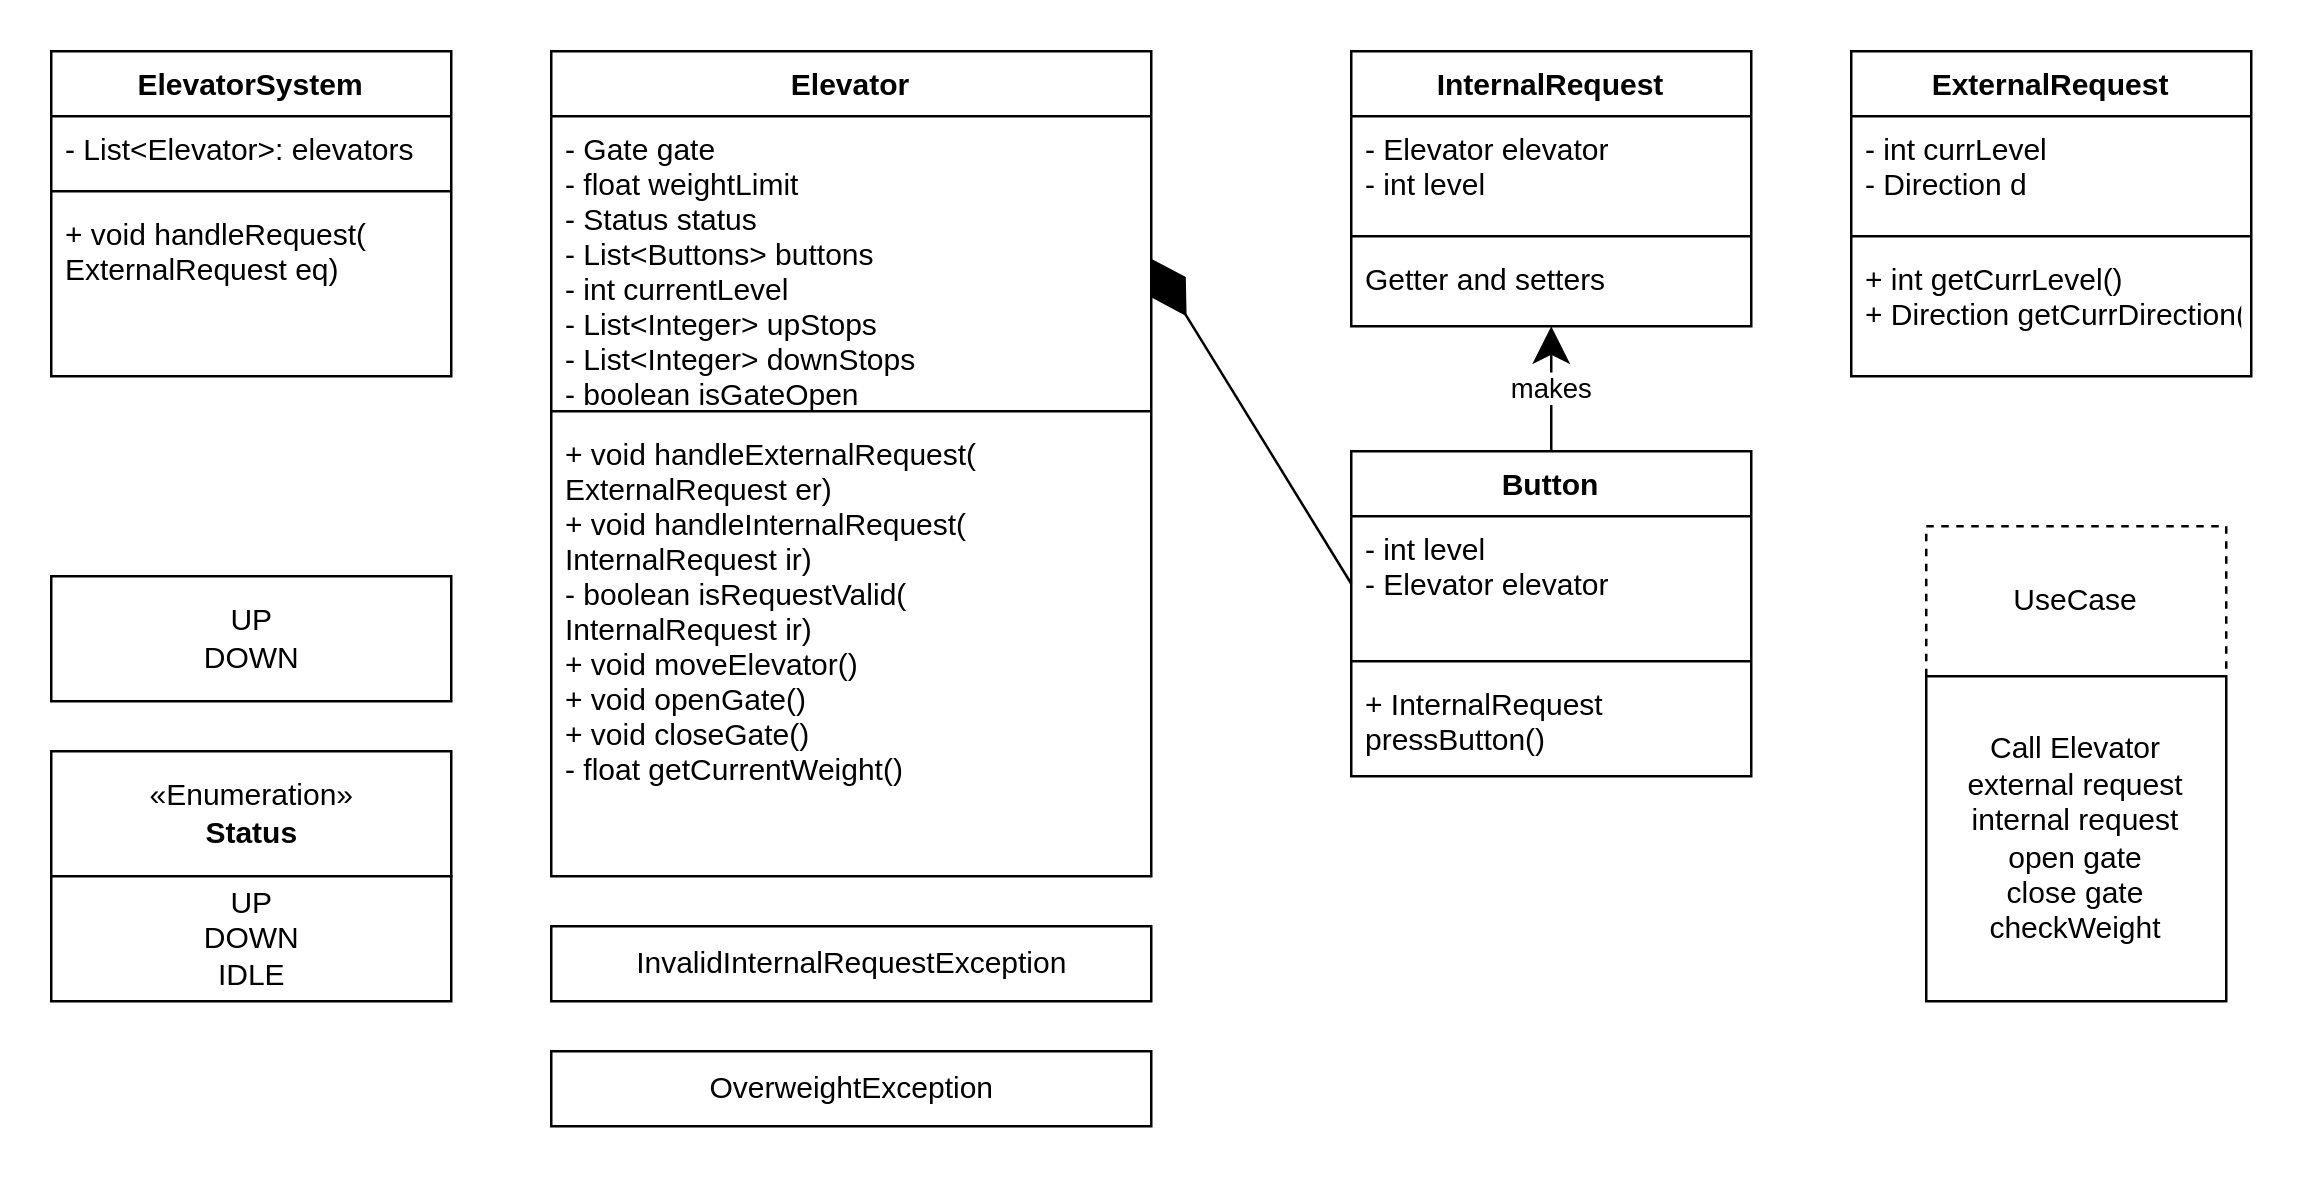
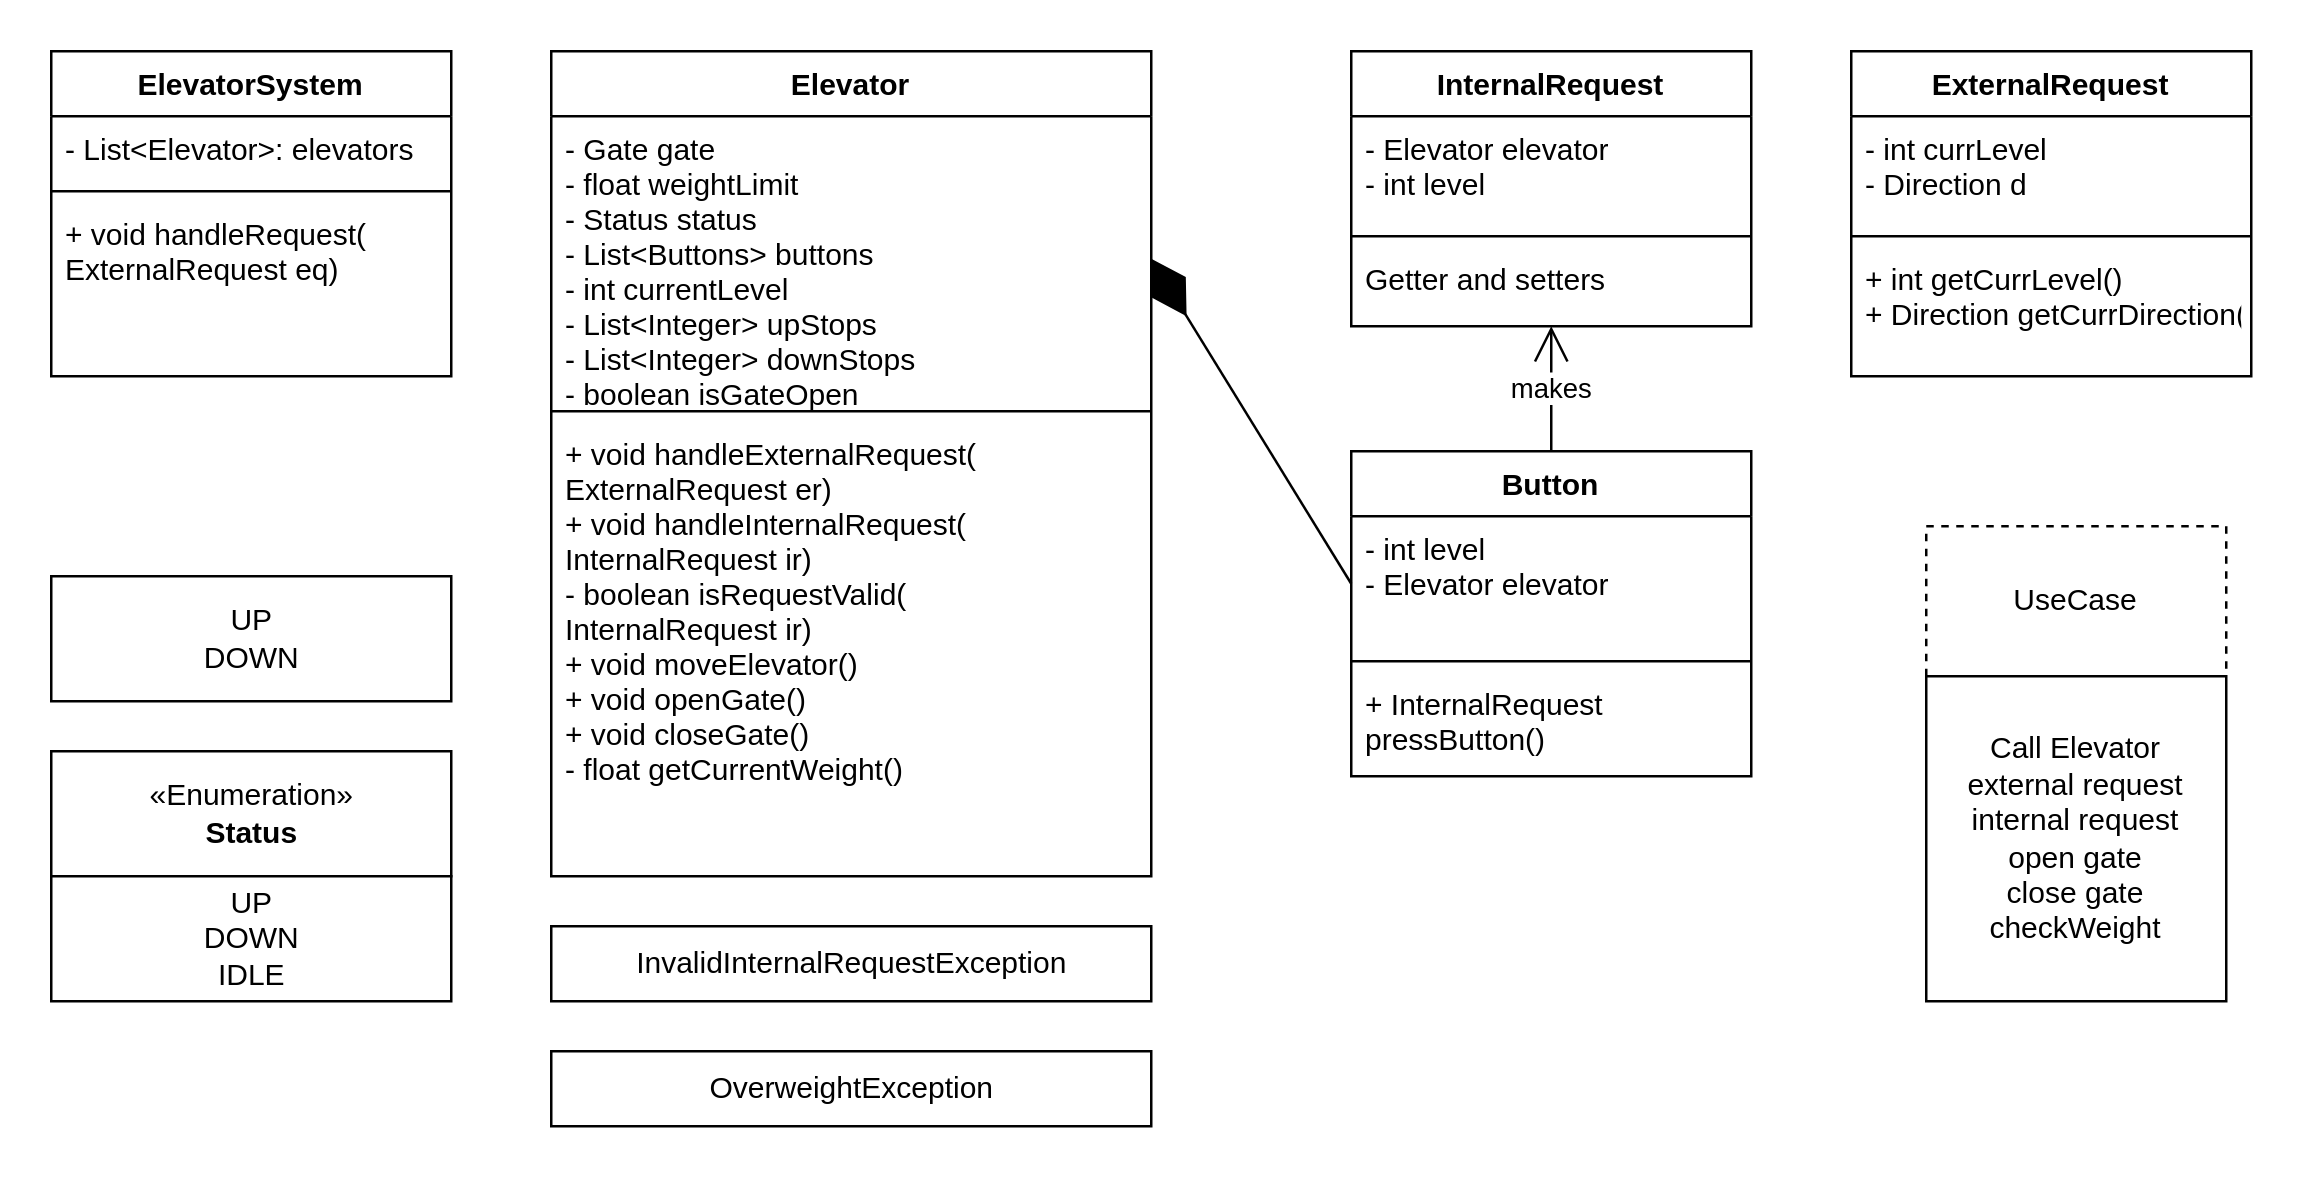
(1551, 355) -> (1551, 345)
